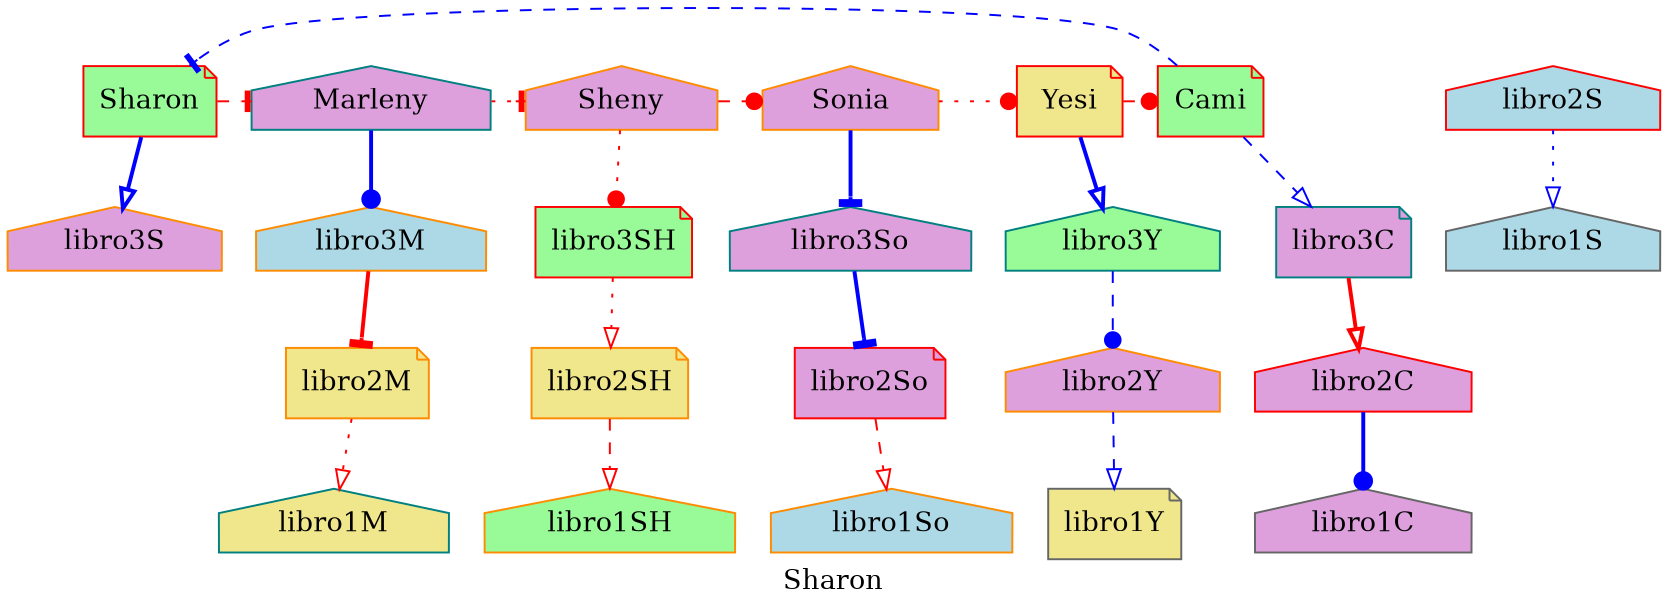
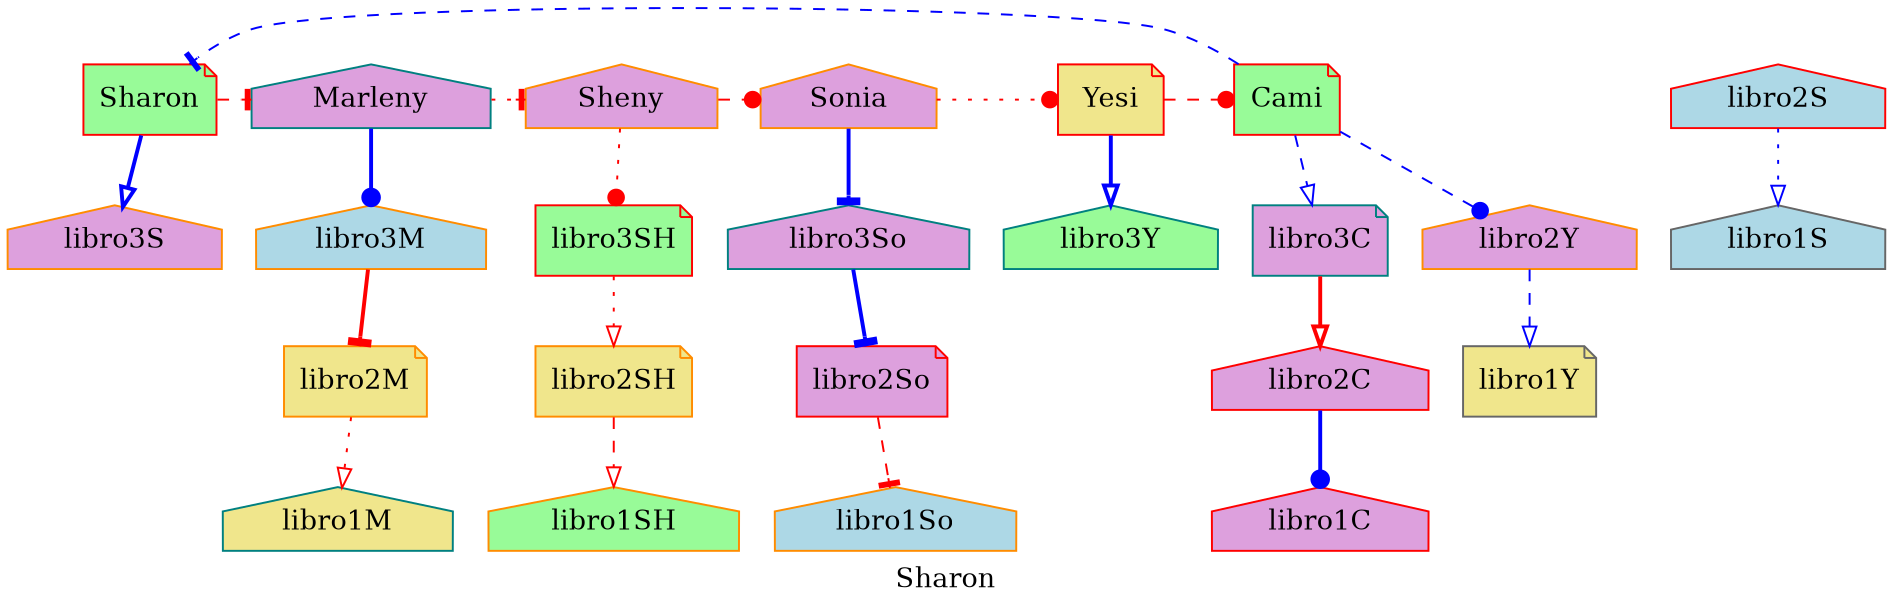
(1113, 302) -> (1407, 169)
(879, 444) -> (883, 448)
(1363, 524) -> (1320, 522)
